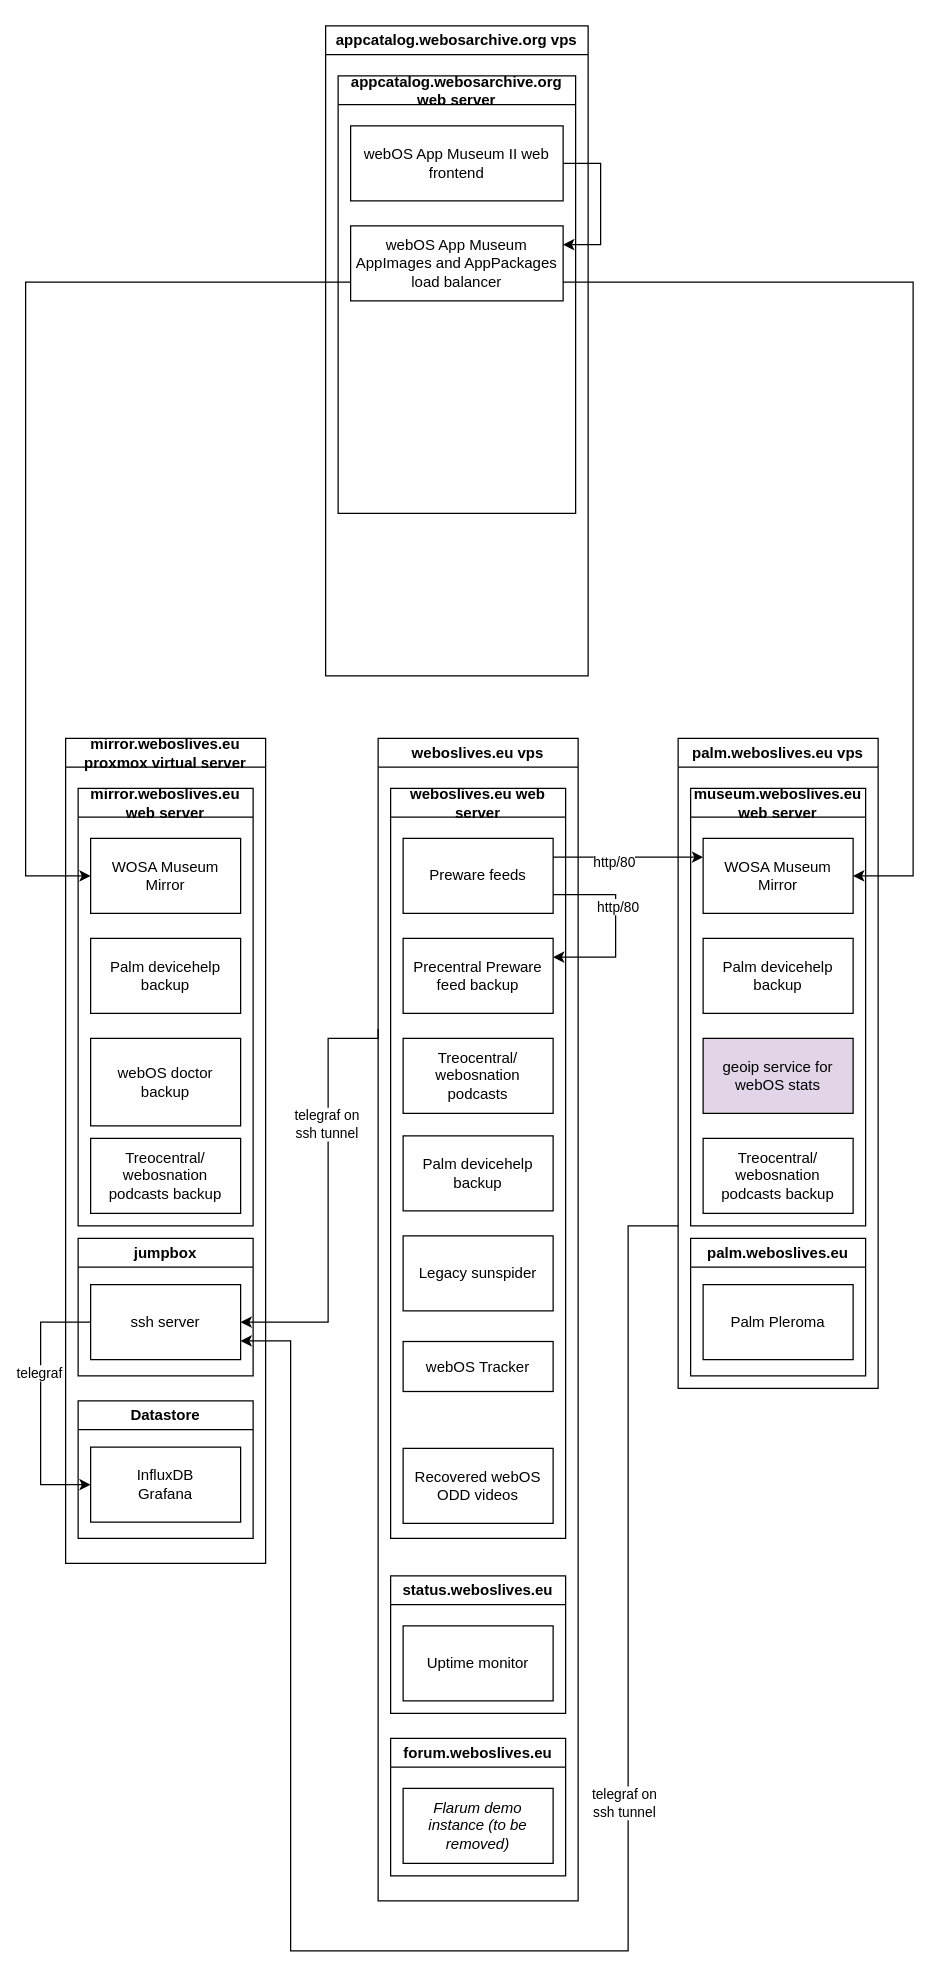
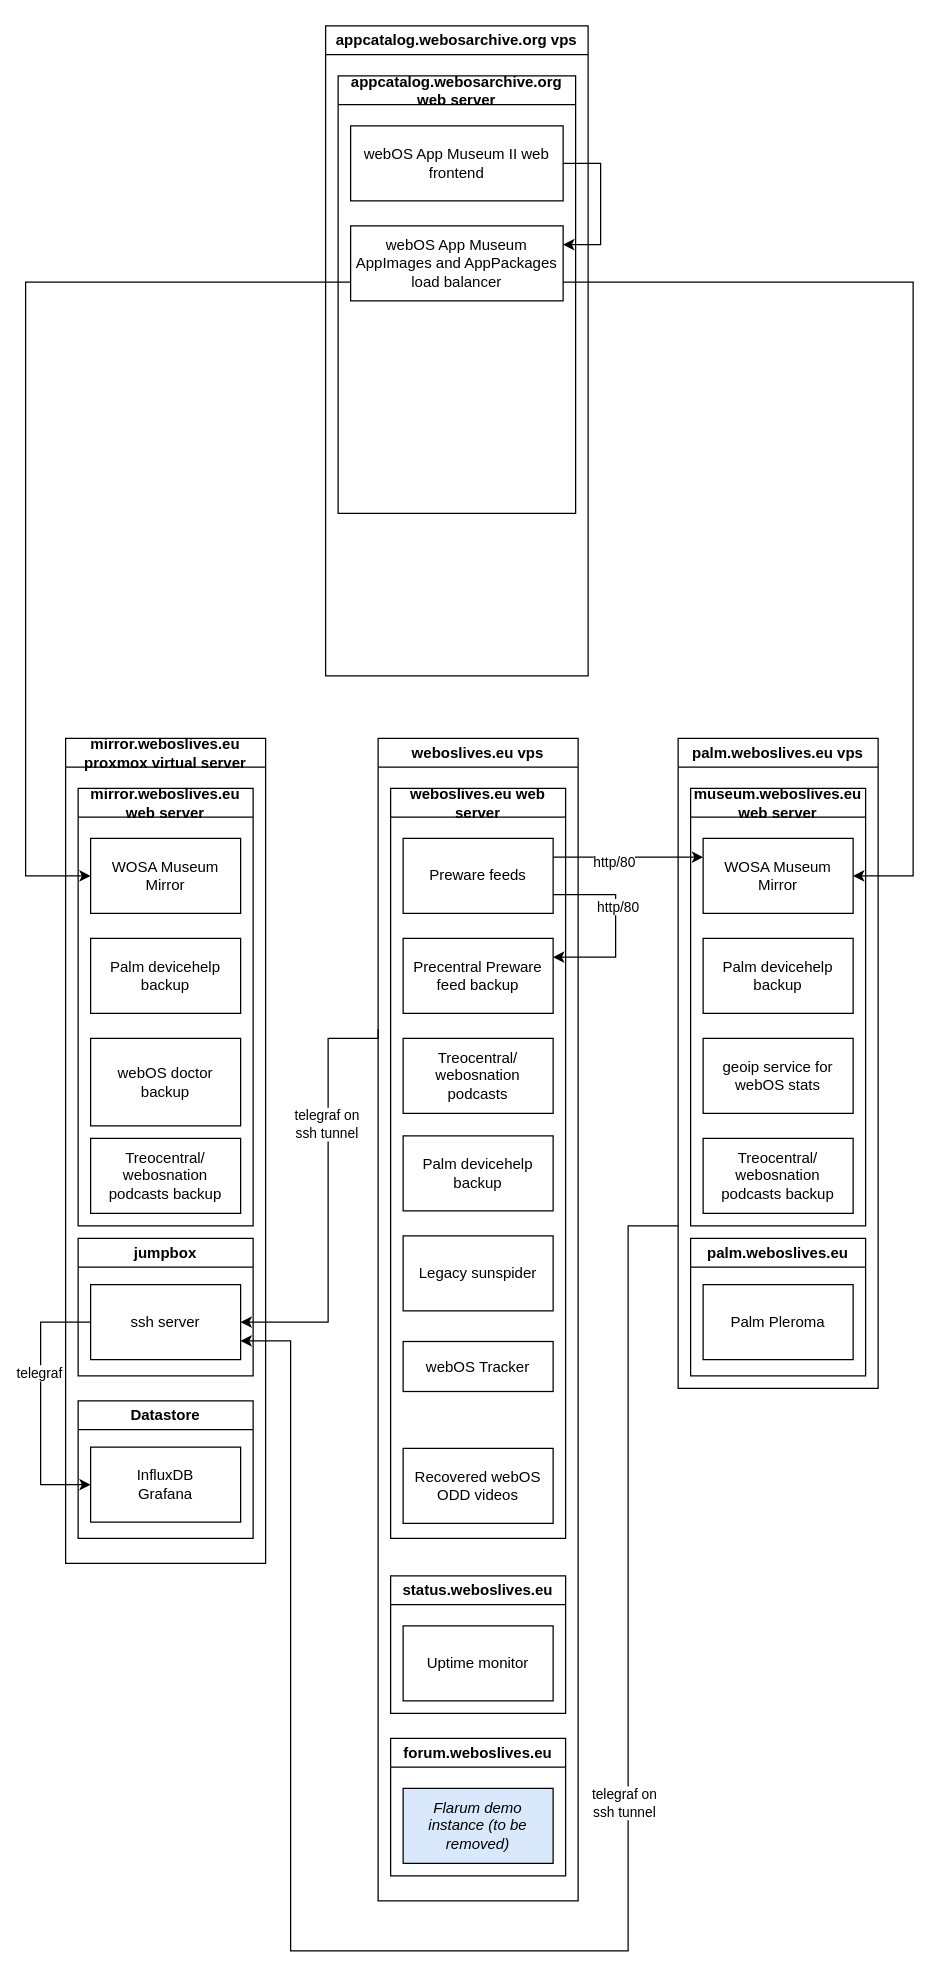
(778, 1076) -> (778, 1076)
(478, 1826) -> (478, 1826)
